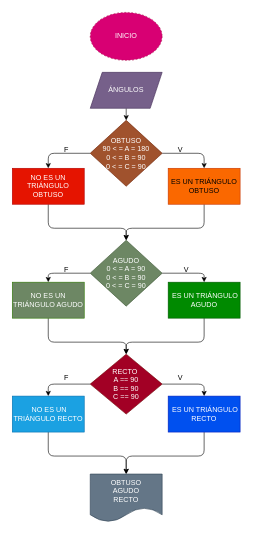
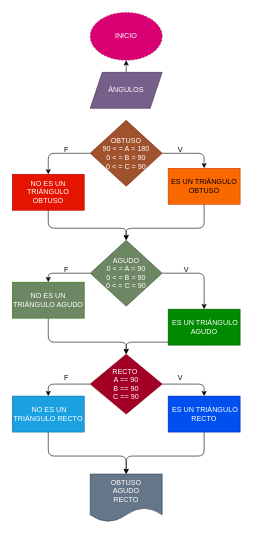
(126, 114) -> (126, 65)
(48, 186) -> (48, 192)
(204, 300) -> (204, 327)
